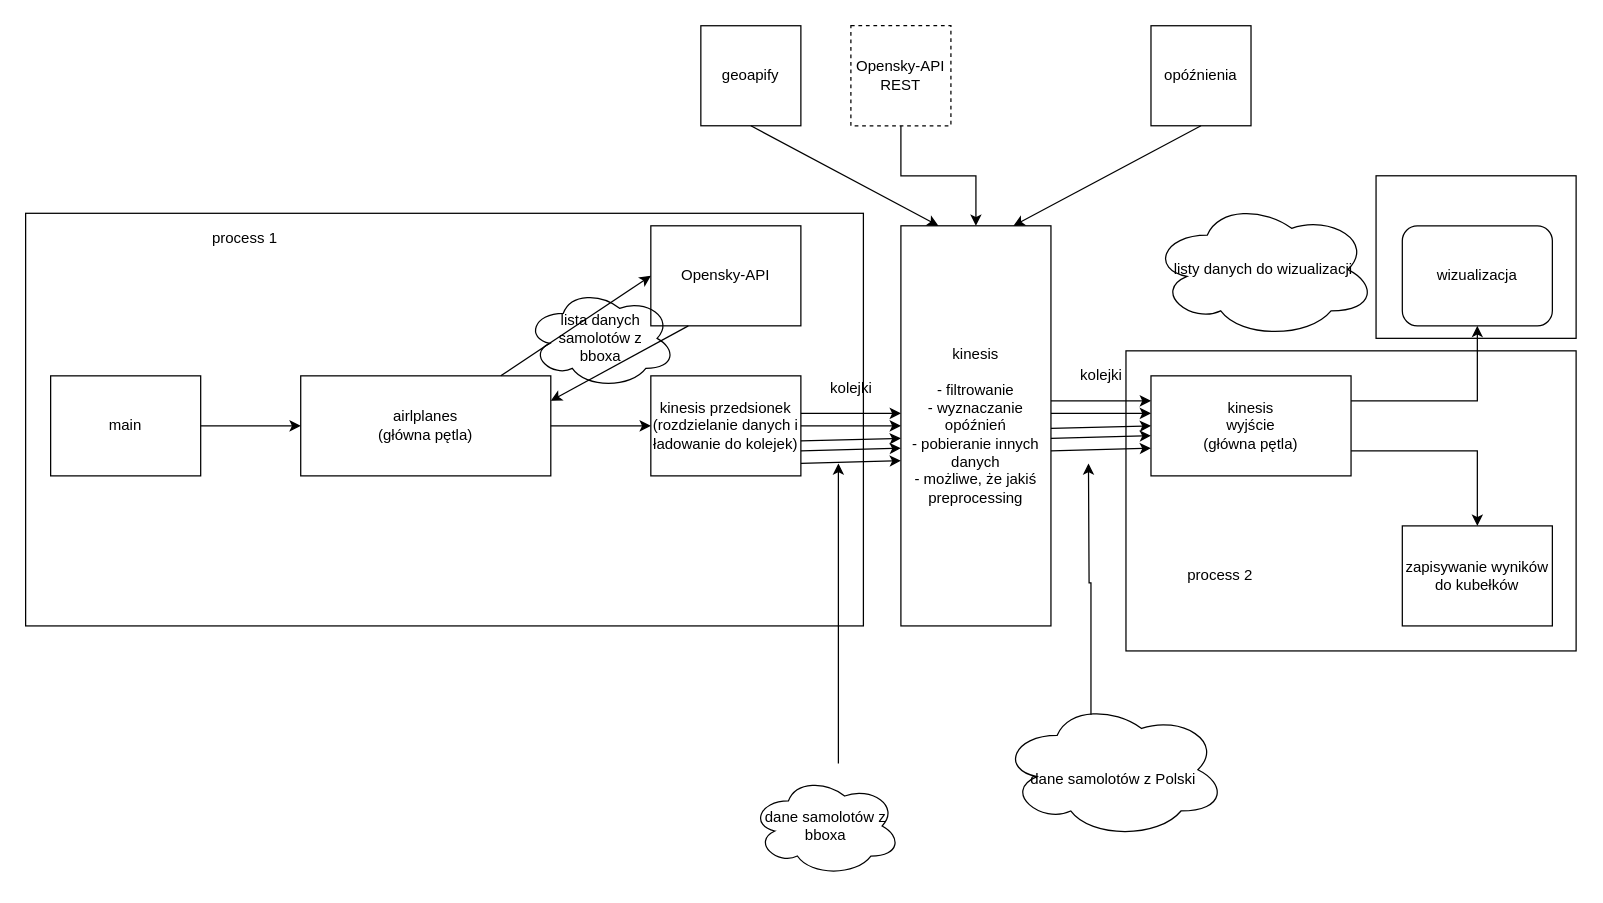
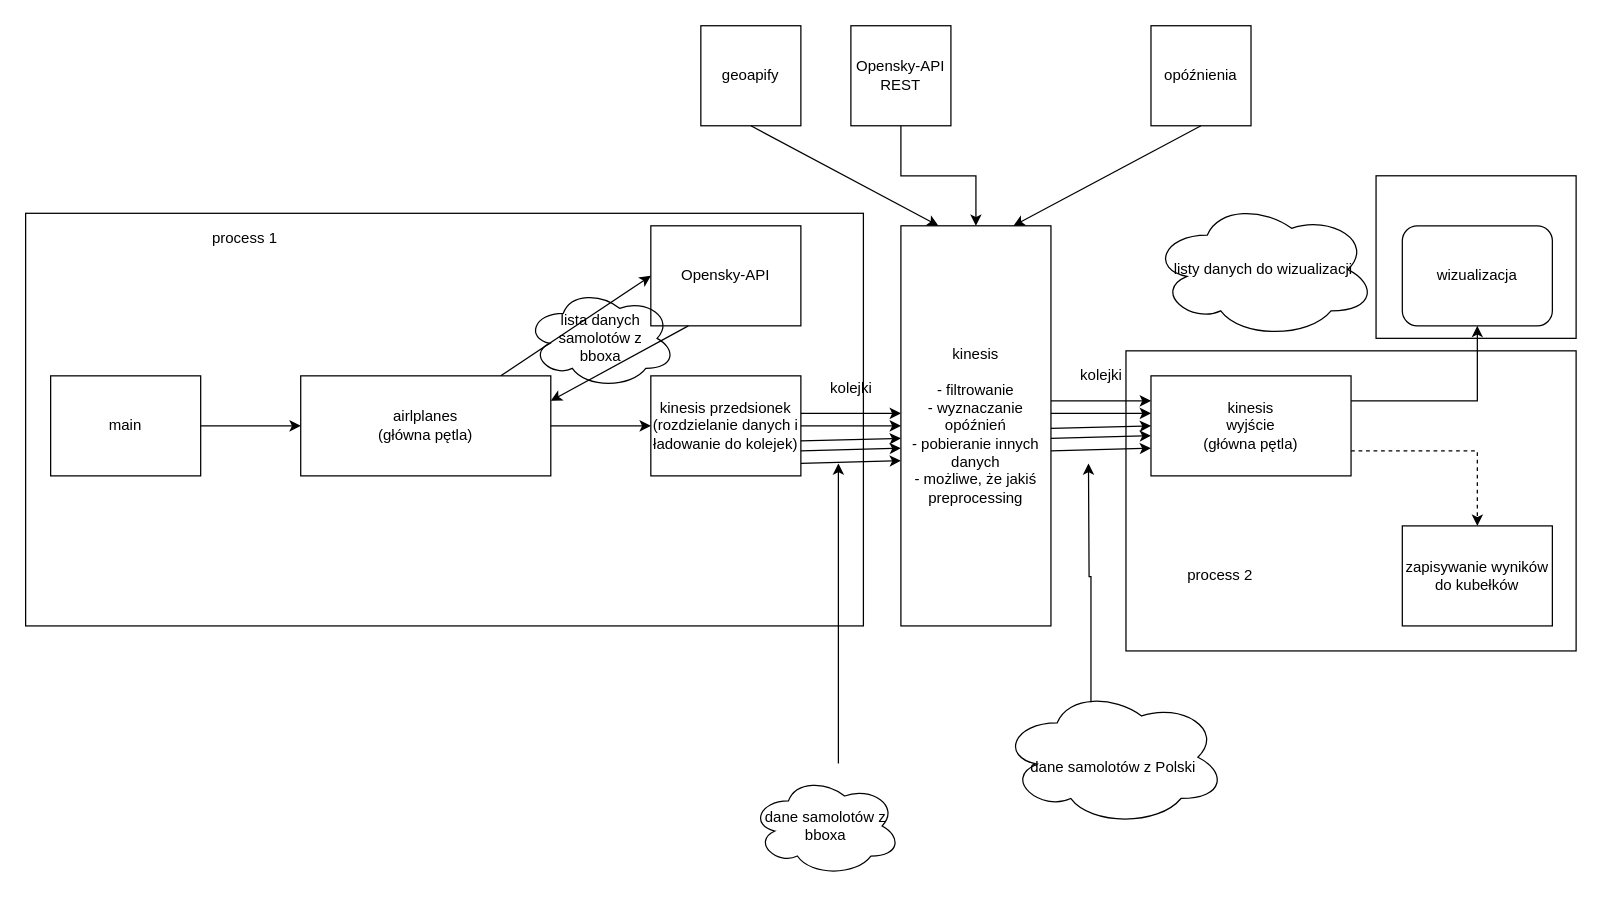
(901, 76) -> (901, 76)
(1448, 451) -> (1448, 451)
(1113, 769) -> (1113, 757)
